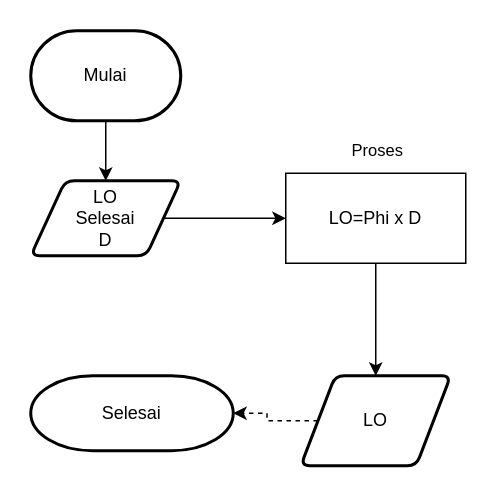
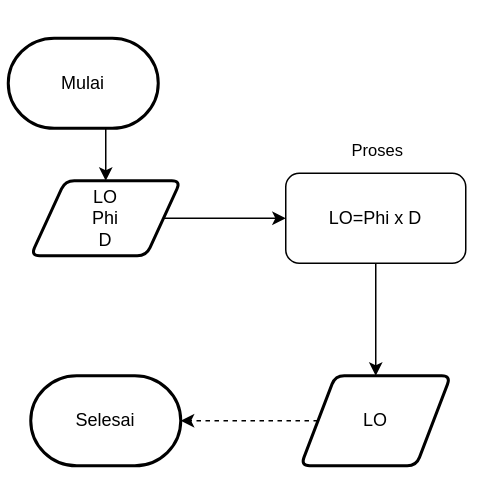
(106, 76) -> (83, 83)
(106, 218) -> (106, 218)
(376, 218) -> (376, 218)
(132, 413) -> (106, 421)
